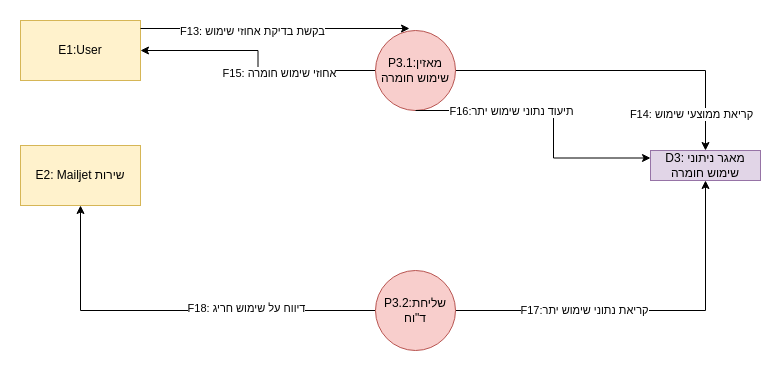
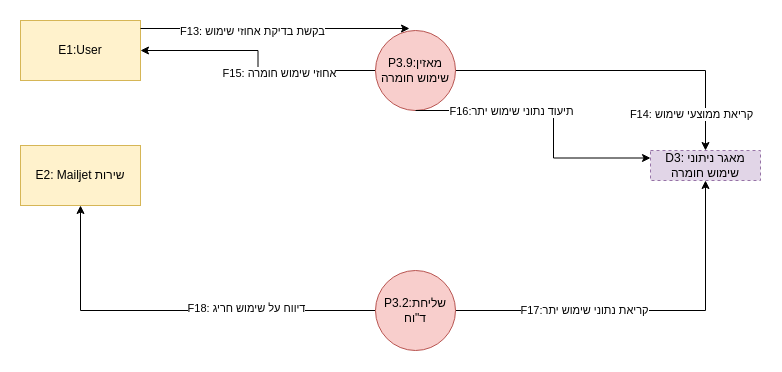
(416, 71) -> (416, 71)
(706, 166) -> (706, 166)
